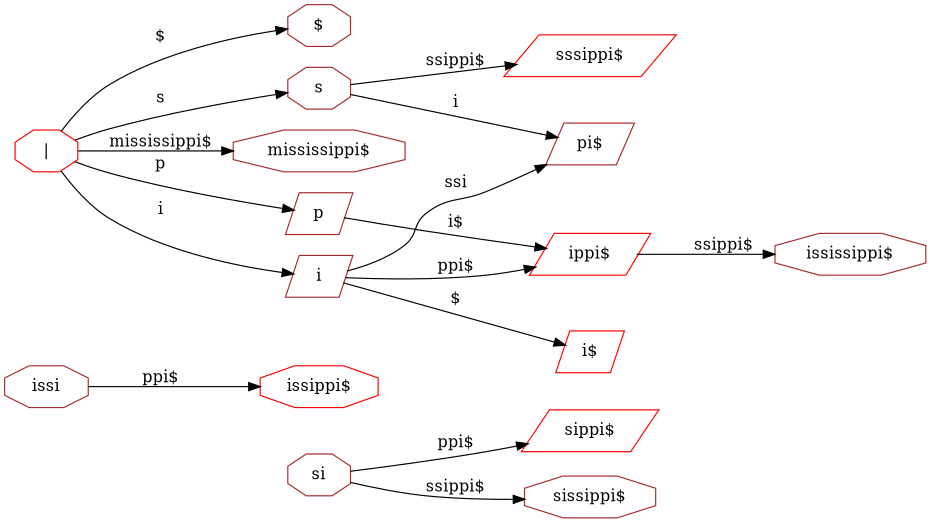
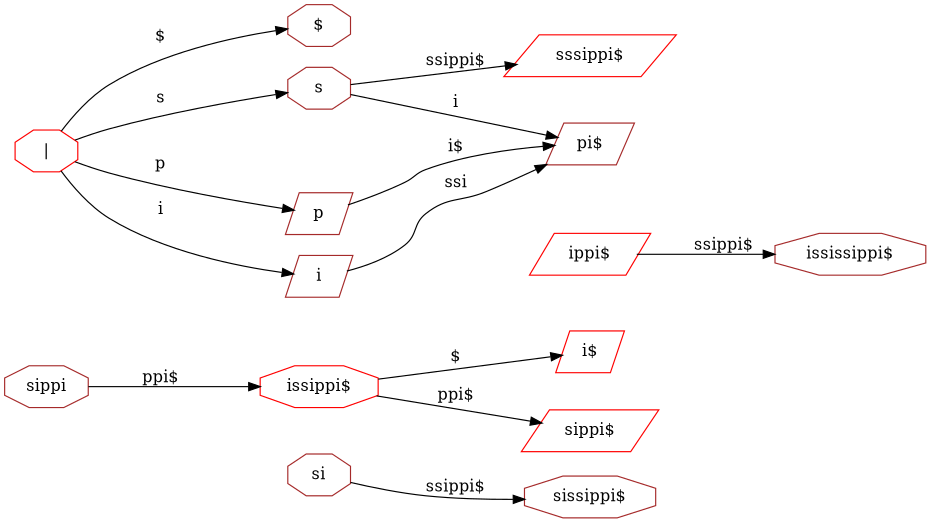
(319, 151) -> none
(439, 233) -> (442, 164)
(435, 278) -> none
(449, 312) -> (464, 368)
(46, 387) -> (46, 387)
(434, 460) -> (454, 409)
